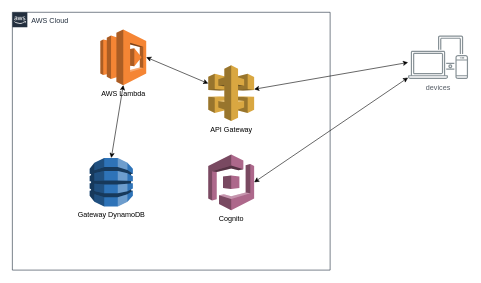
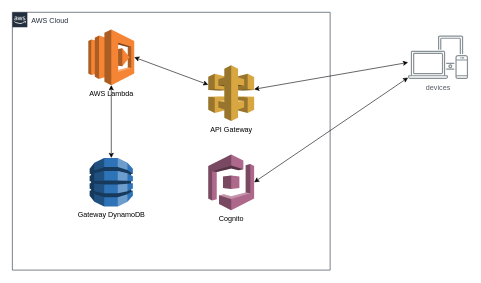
(123, 57) -> (111, 57)
